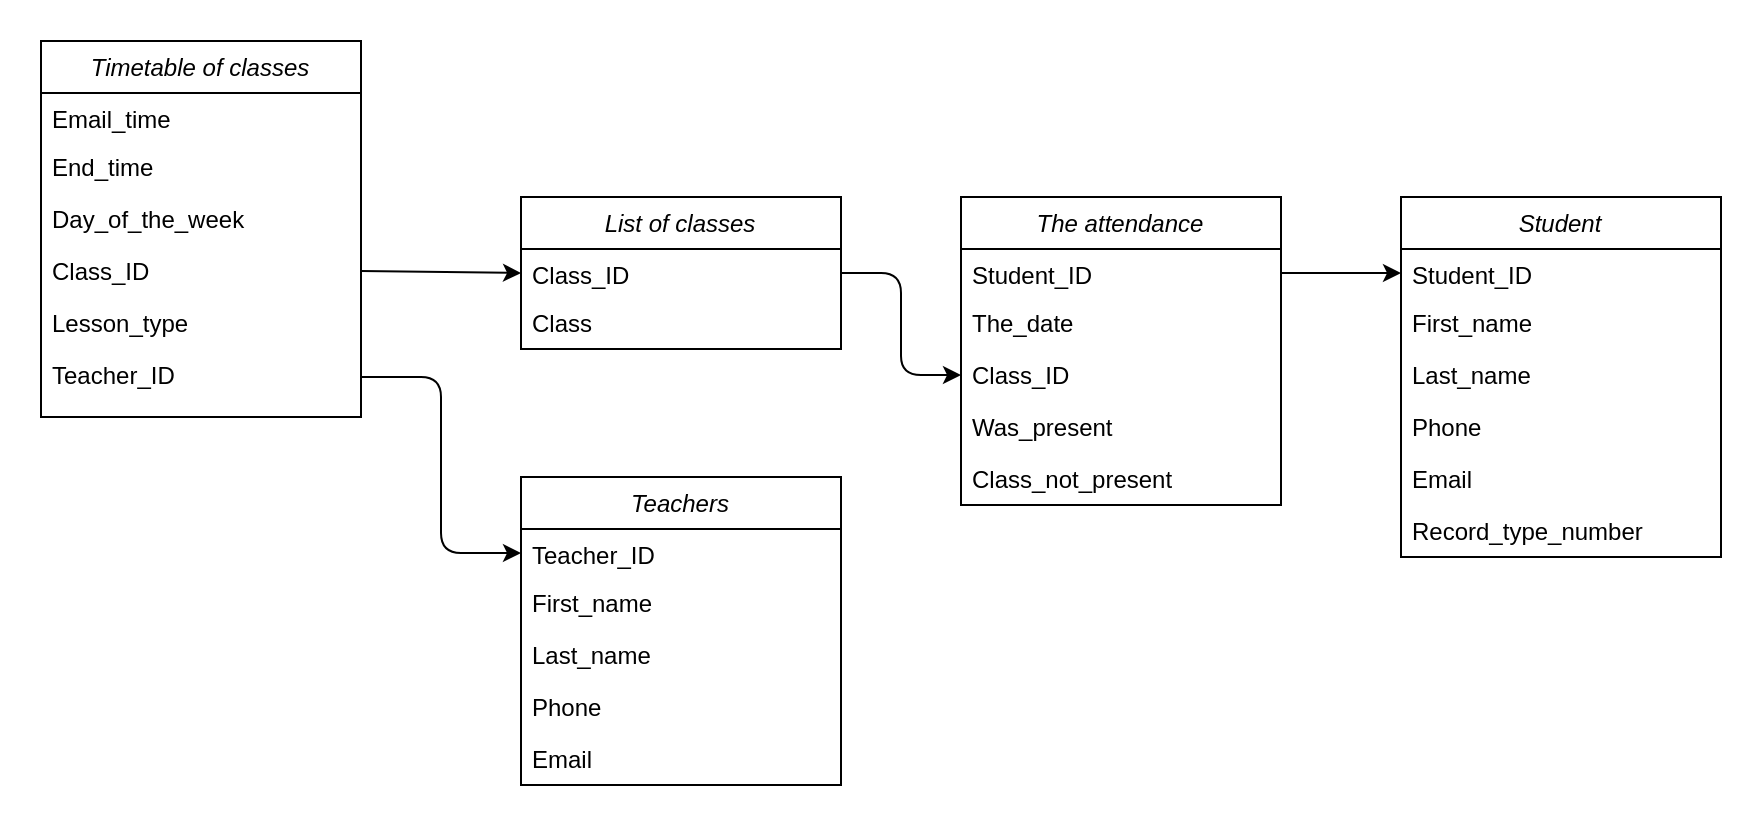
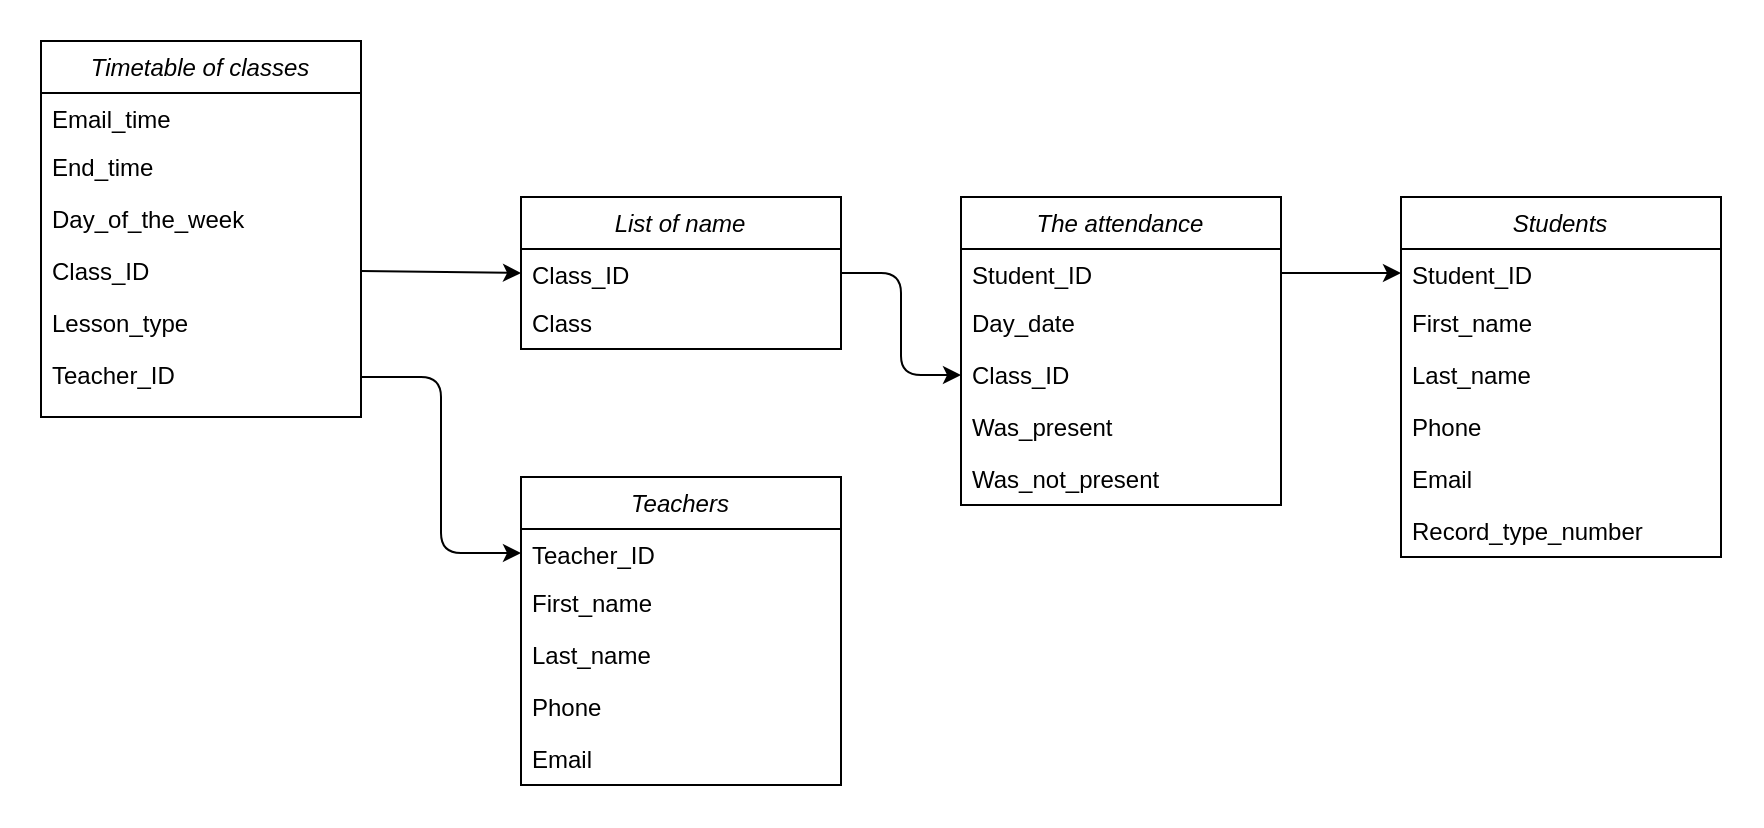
(680, 224) -> (680, 224)
(1560, 224) -> (1560, 224)
(1026, 324) -> (1026, 324)
(1083, 480) -> (1073, 480)
